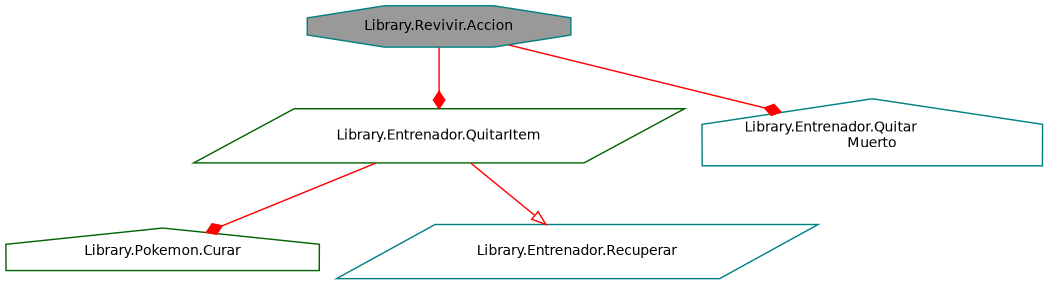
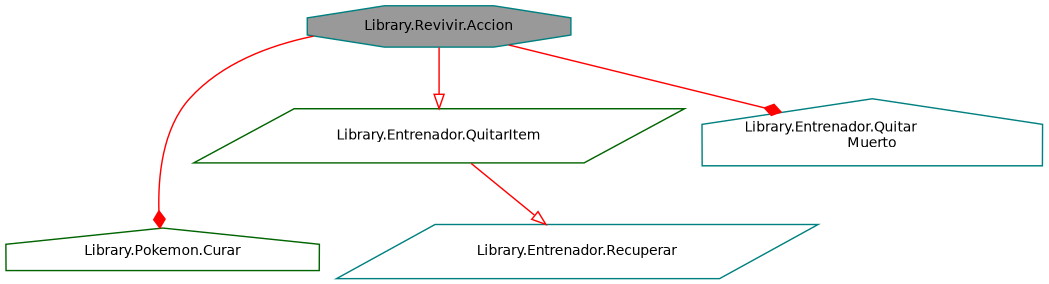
(439, 71) -> (439, 71)
(299, 194) -> (197, 91)
